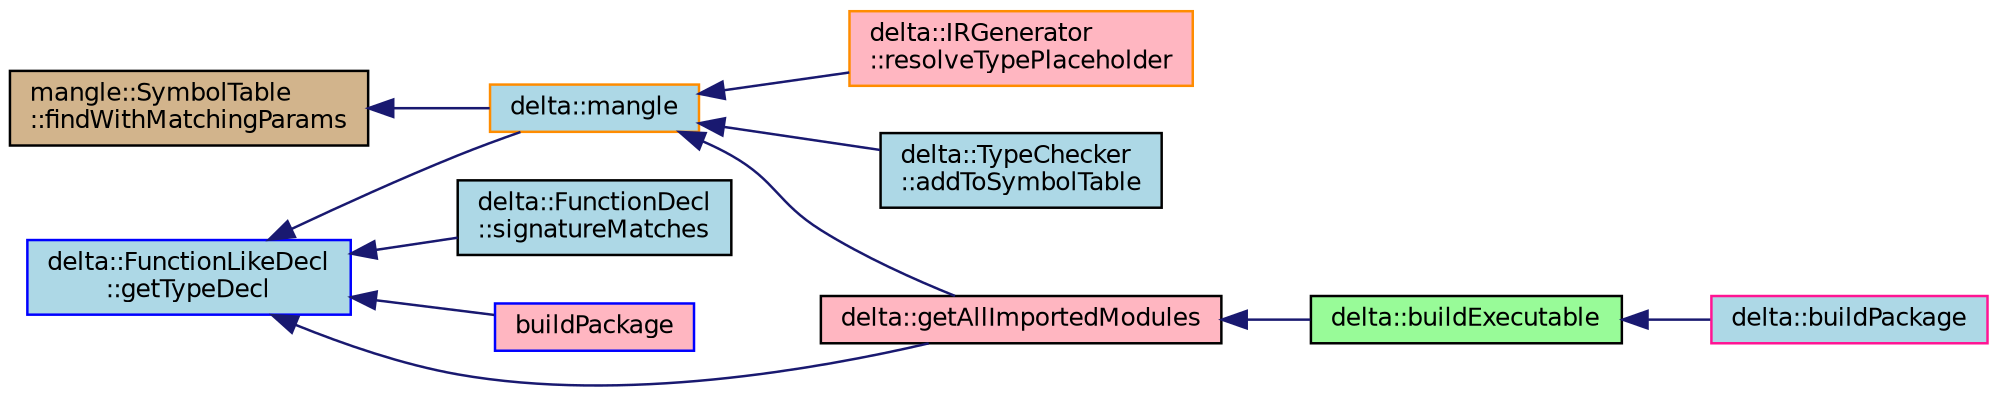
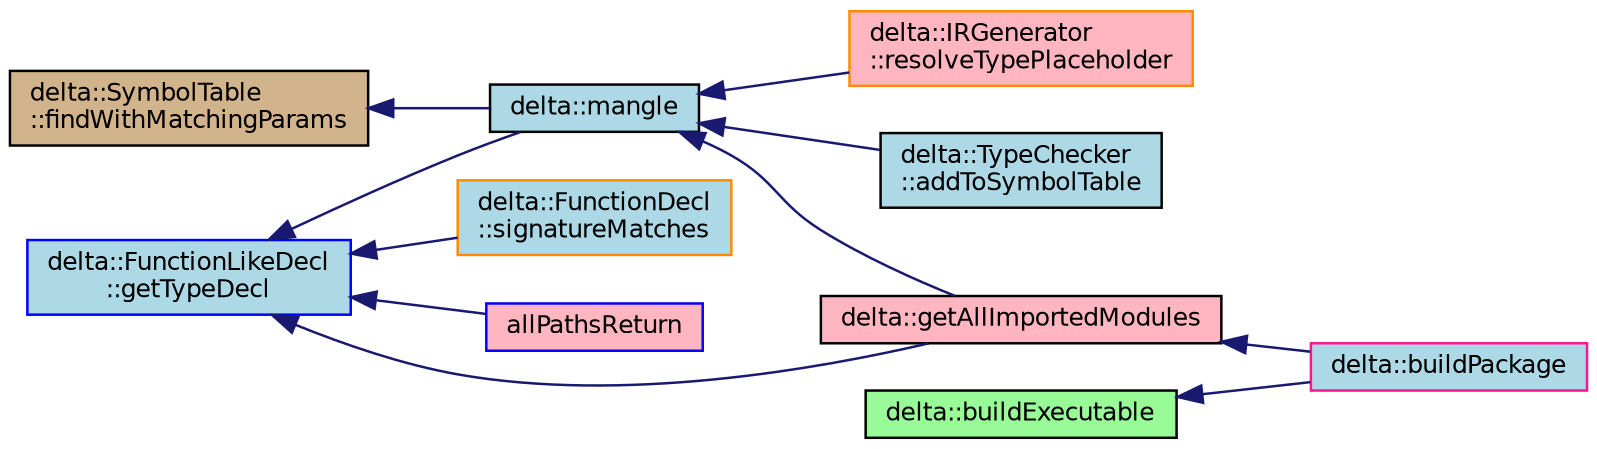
(189, 108) -> (189, 108)
(595, 108) -> (595, 108)
(595, 218) -> (595, 218)
(1279, 320) -> (1279, 348)
(595, 327) -> (595, 327)
